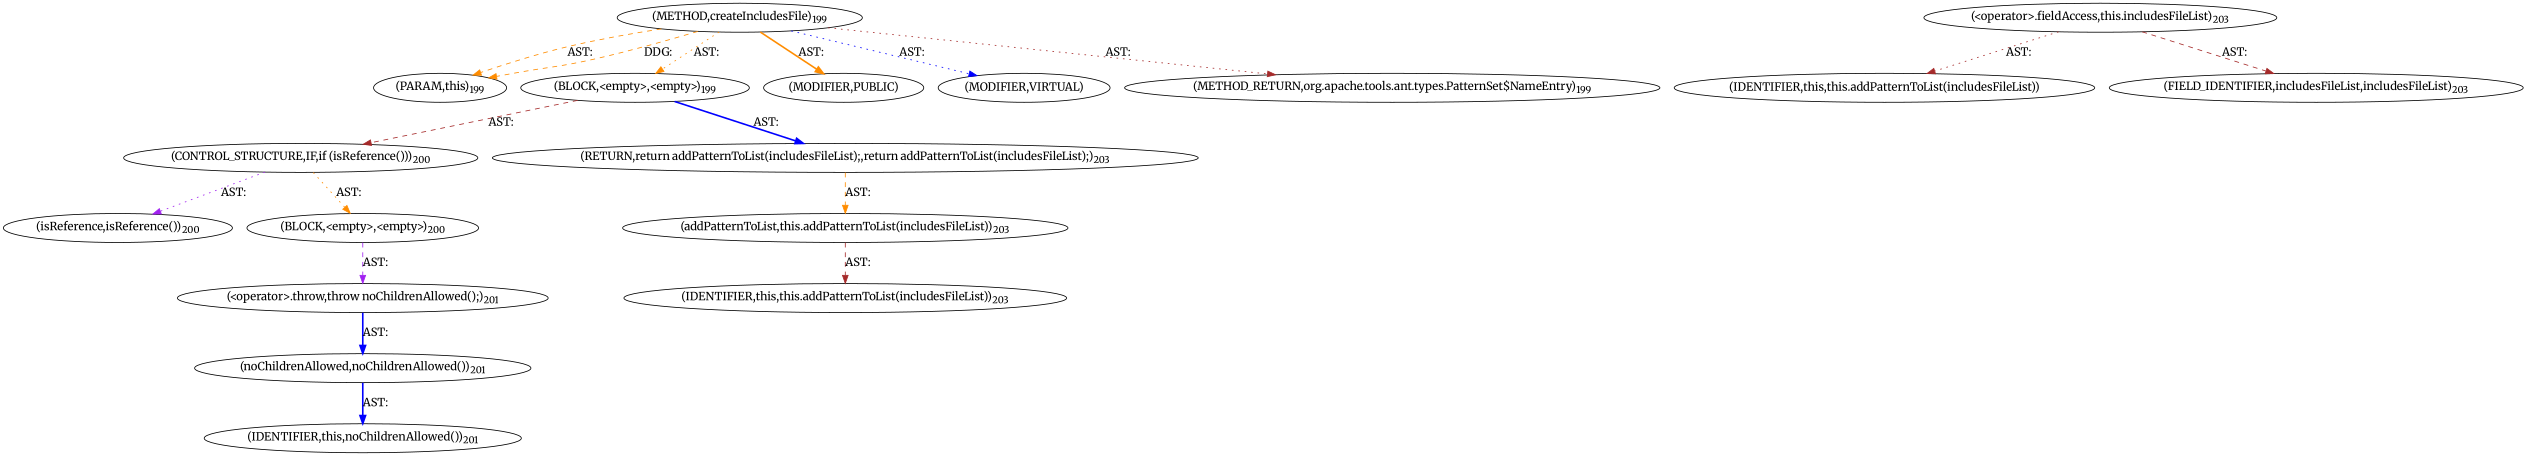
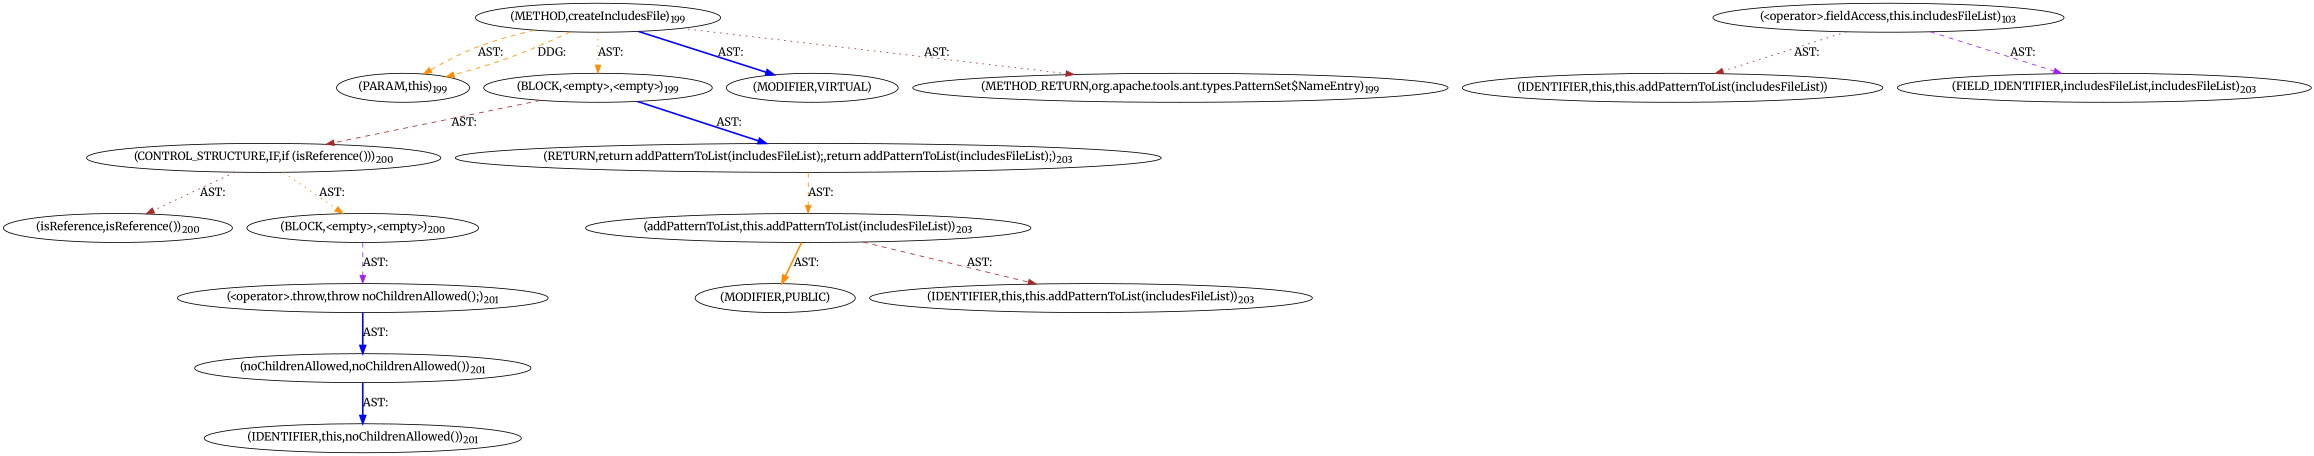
(2221, 17) -> (2009, 17)
(788, 51) -> (794, 259)
(2204, 51) -> (1992, 51)
(880, 52) -> (702, 52)
(213, 192) -> (194, 191)
